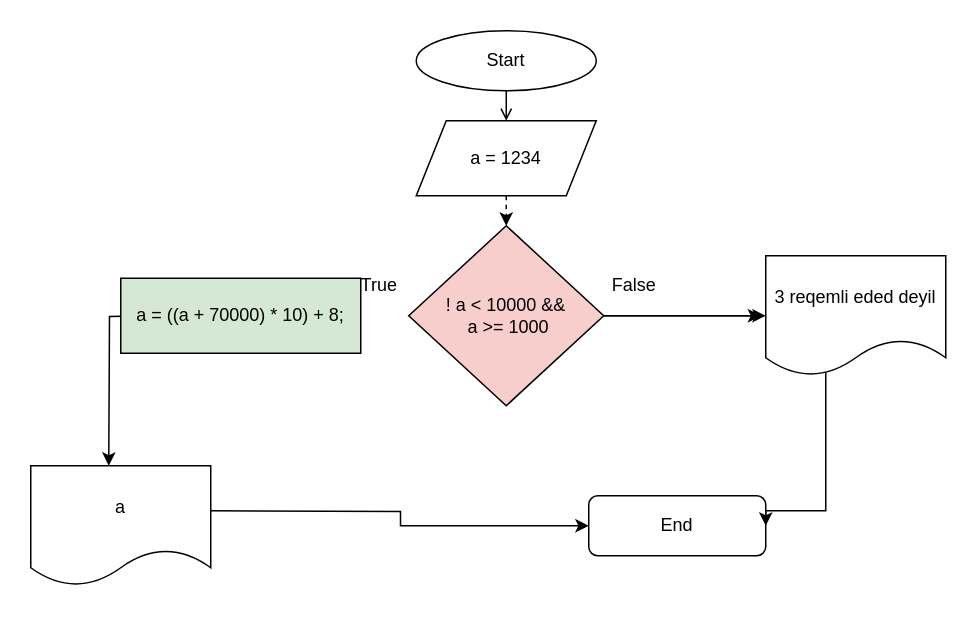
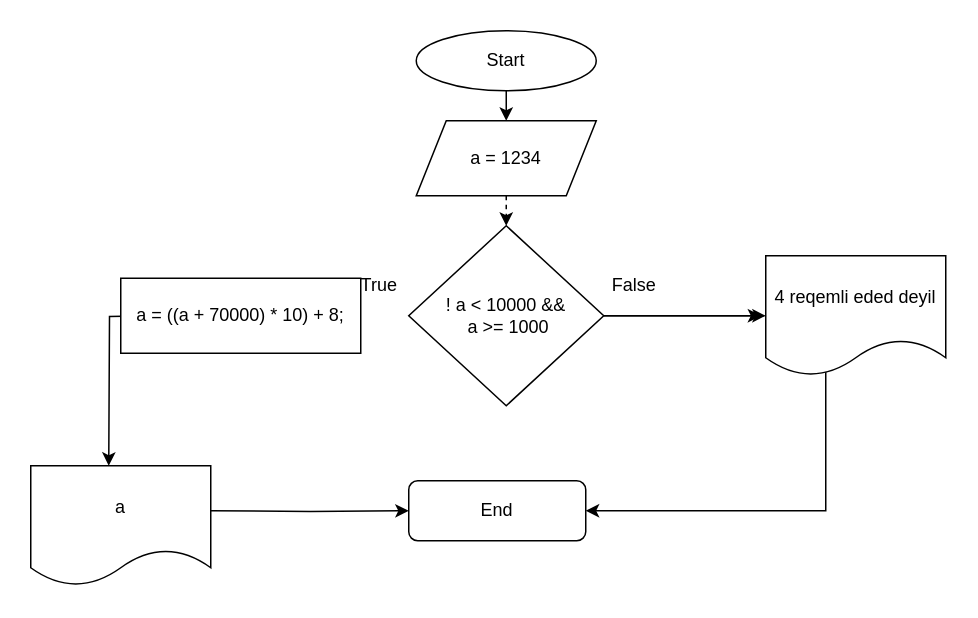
(506, 111) -> (506, 109)
(856, 298) -> (856, 298)
(241, 316) -> (241, 316)
(506, 316) -> (506, 316)
(677, 526) -> (497, 511)
